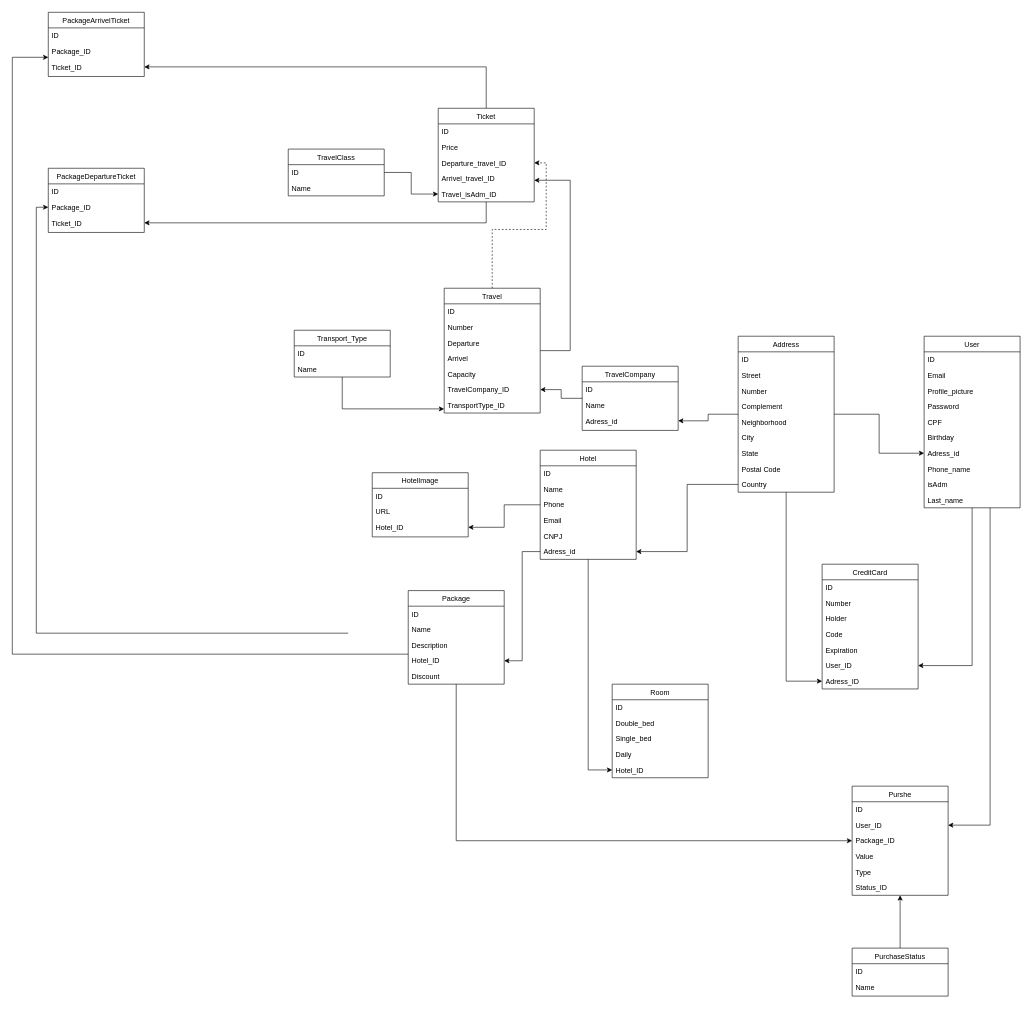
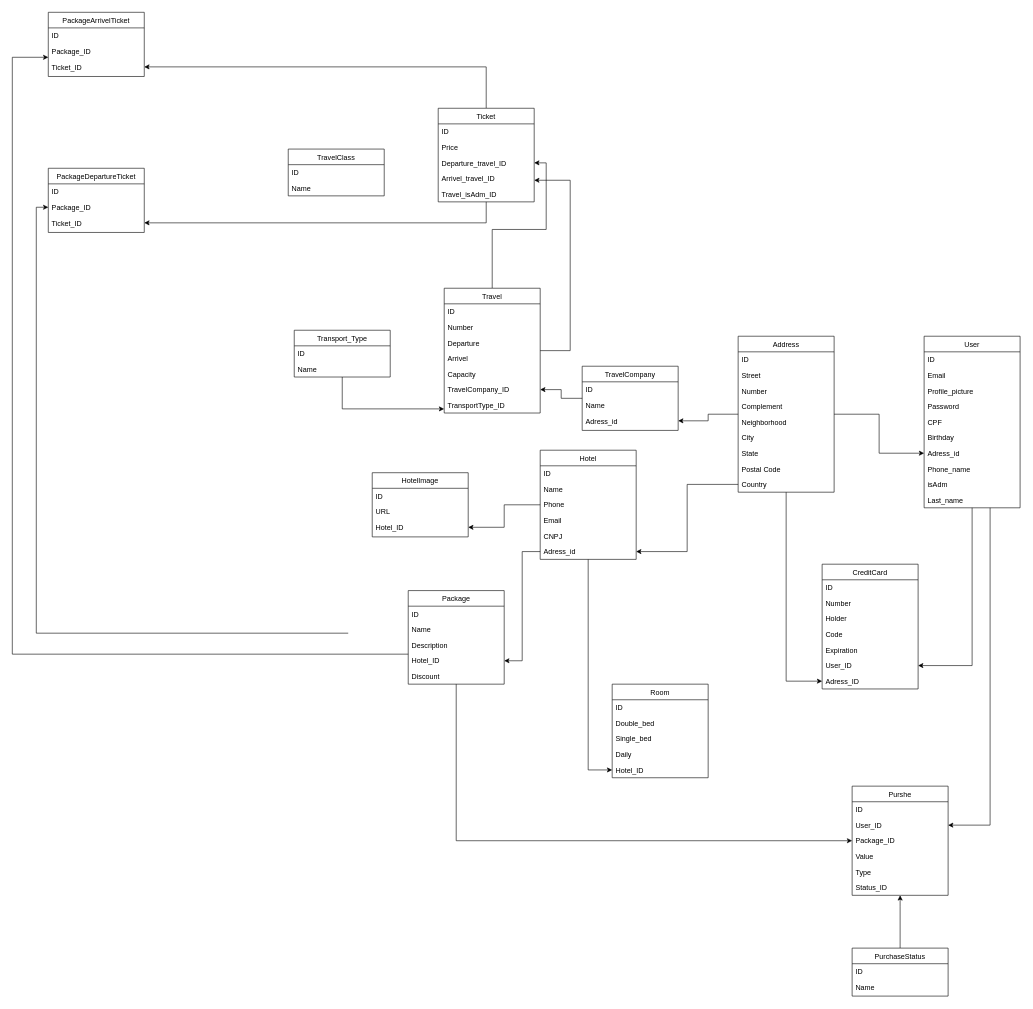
(399, 173) -> none
(527, 230) -> (527, 230)
